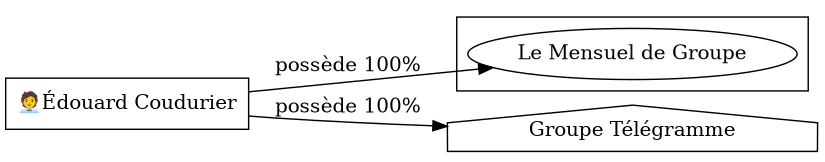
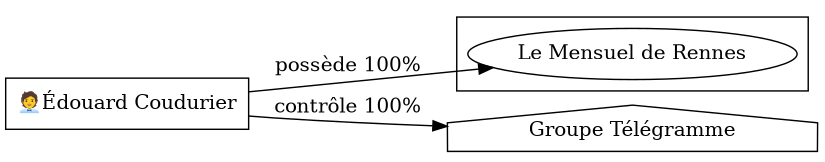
(632, 54) -> (632, 54)
(348, 107) -> (348, 107)
